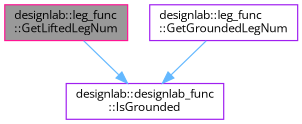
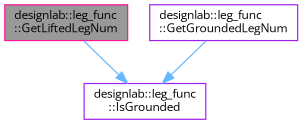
(145, 101) -> (145, 101)
